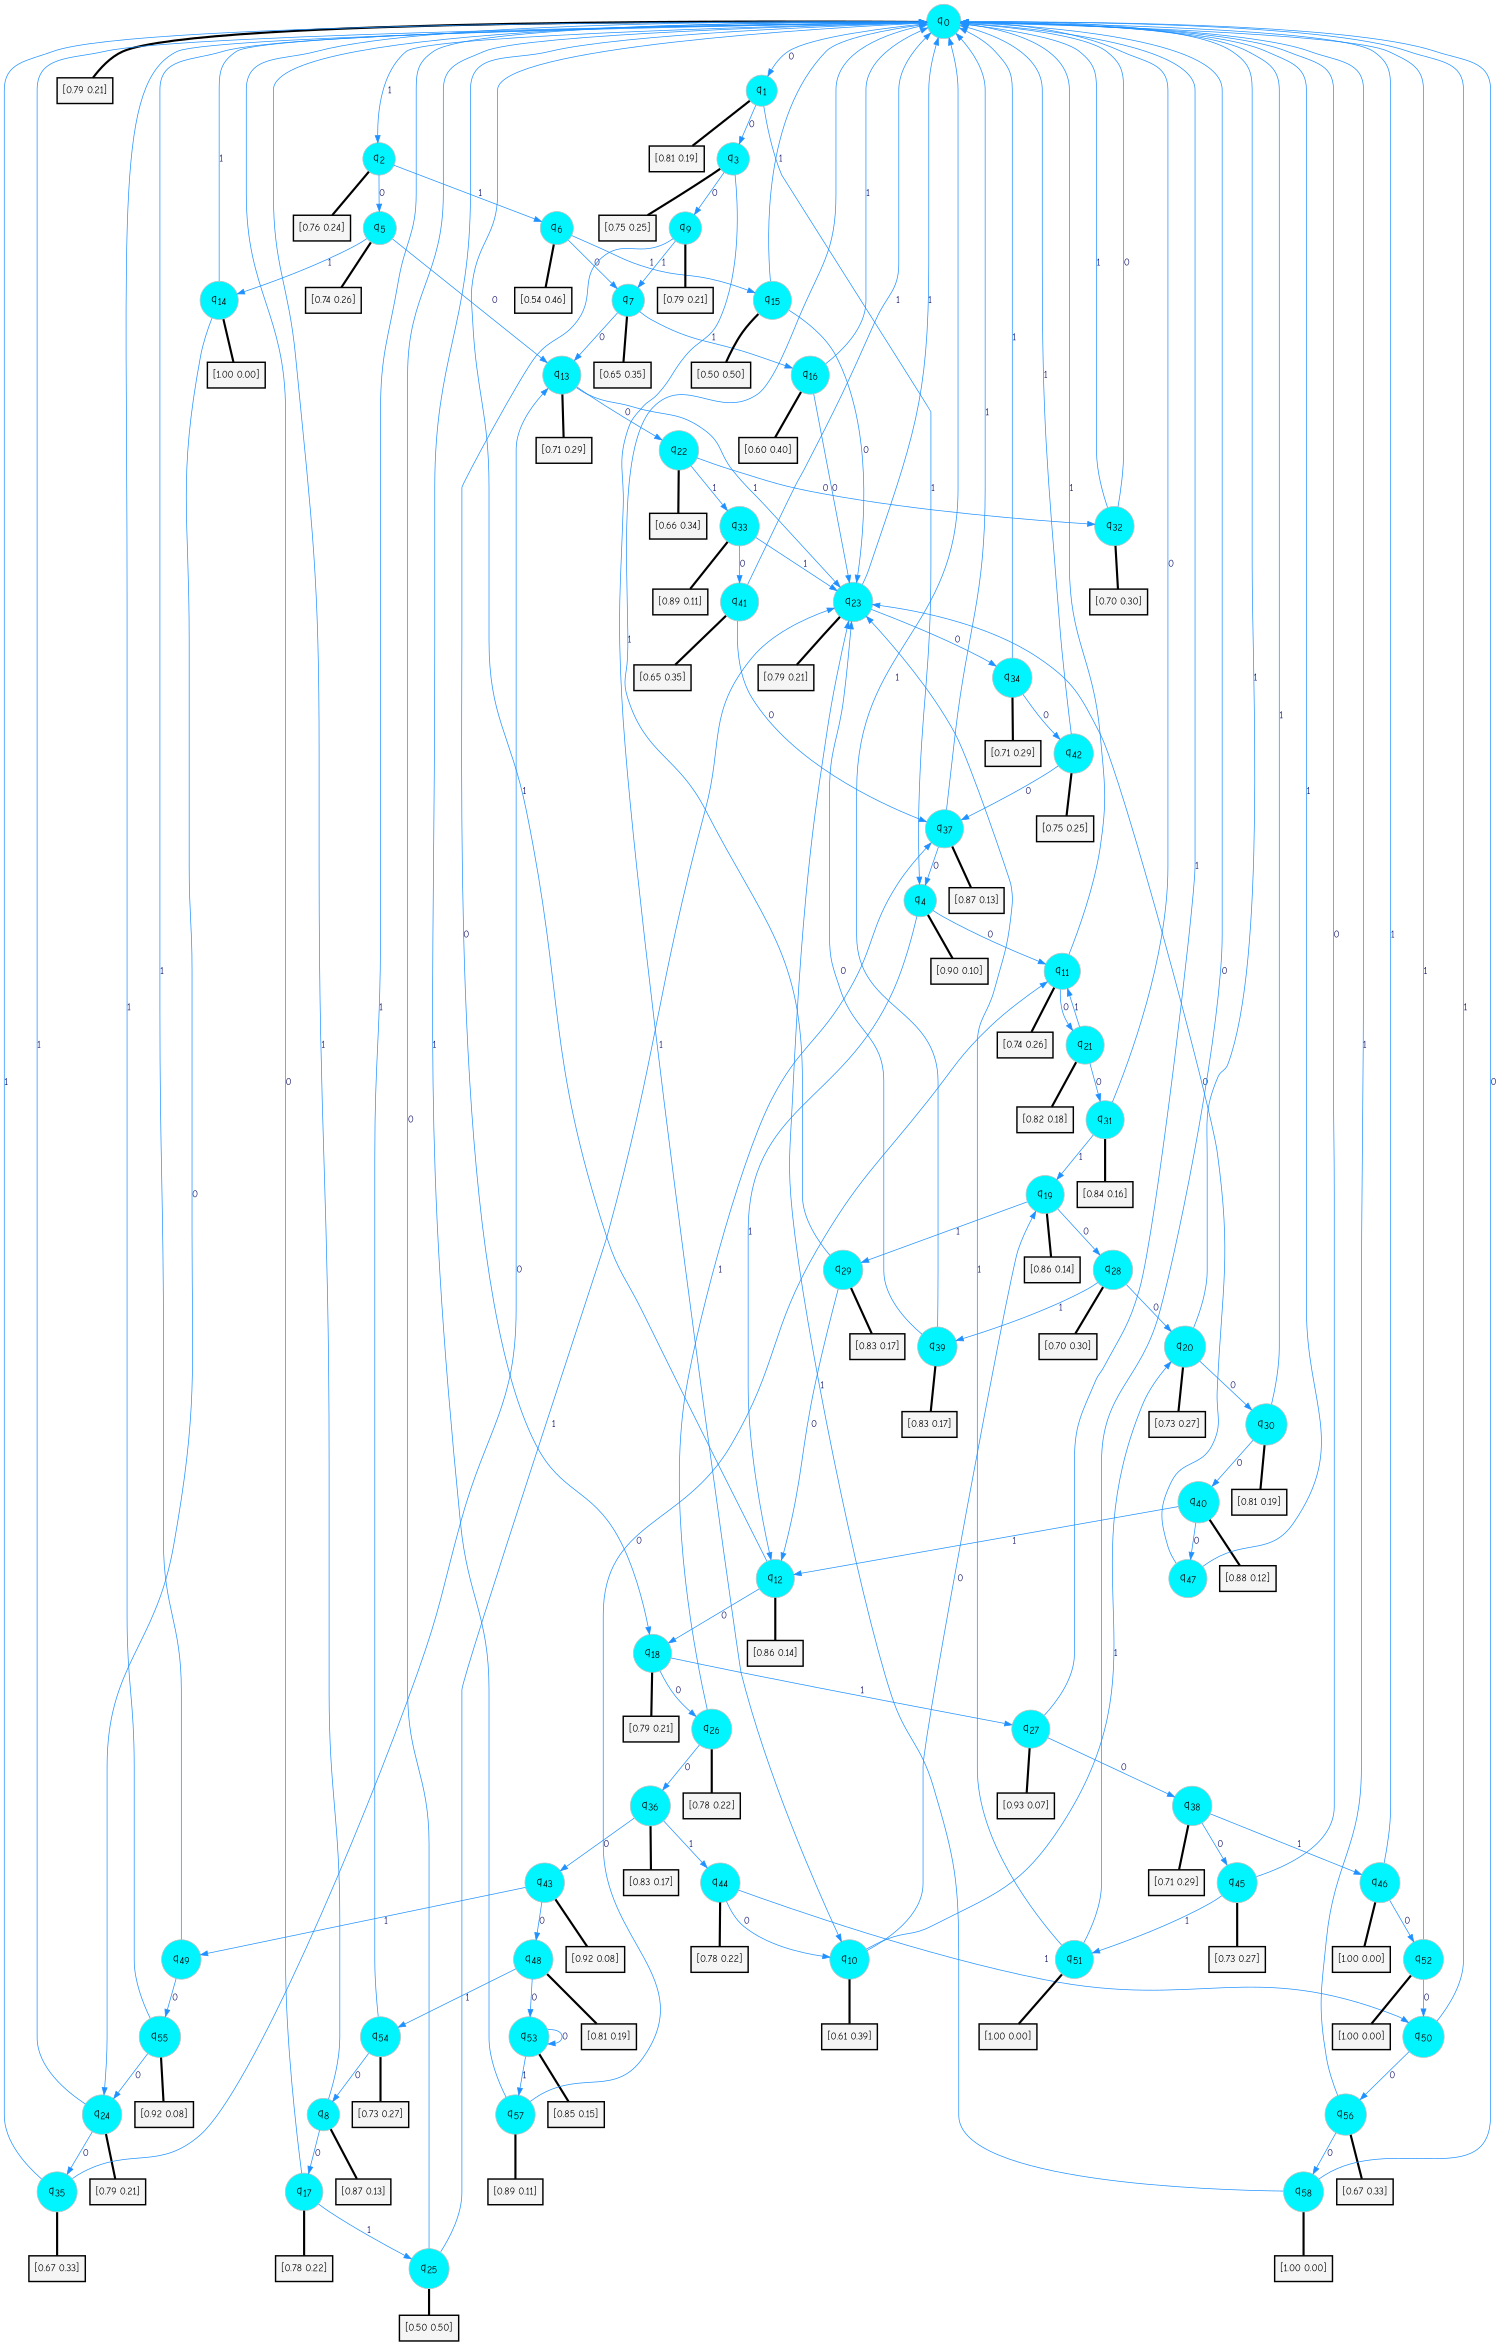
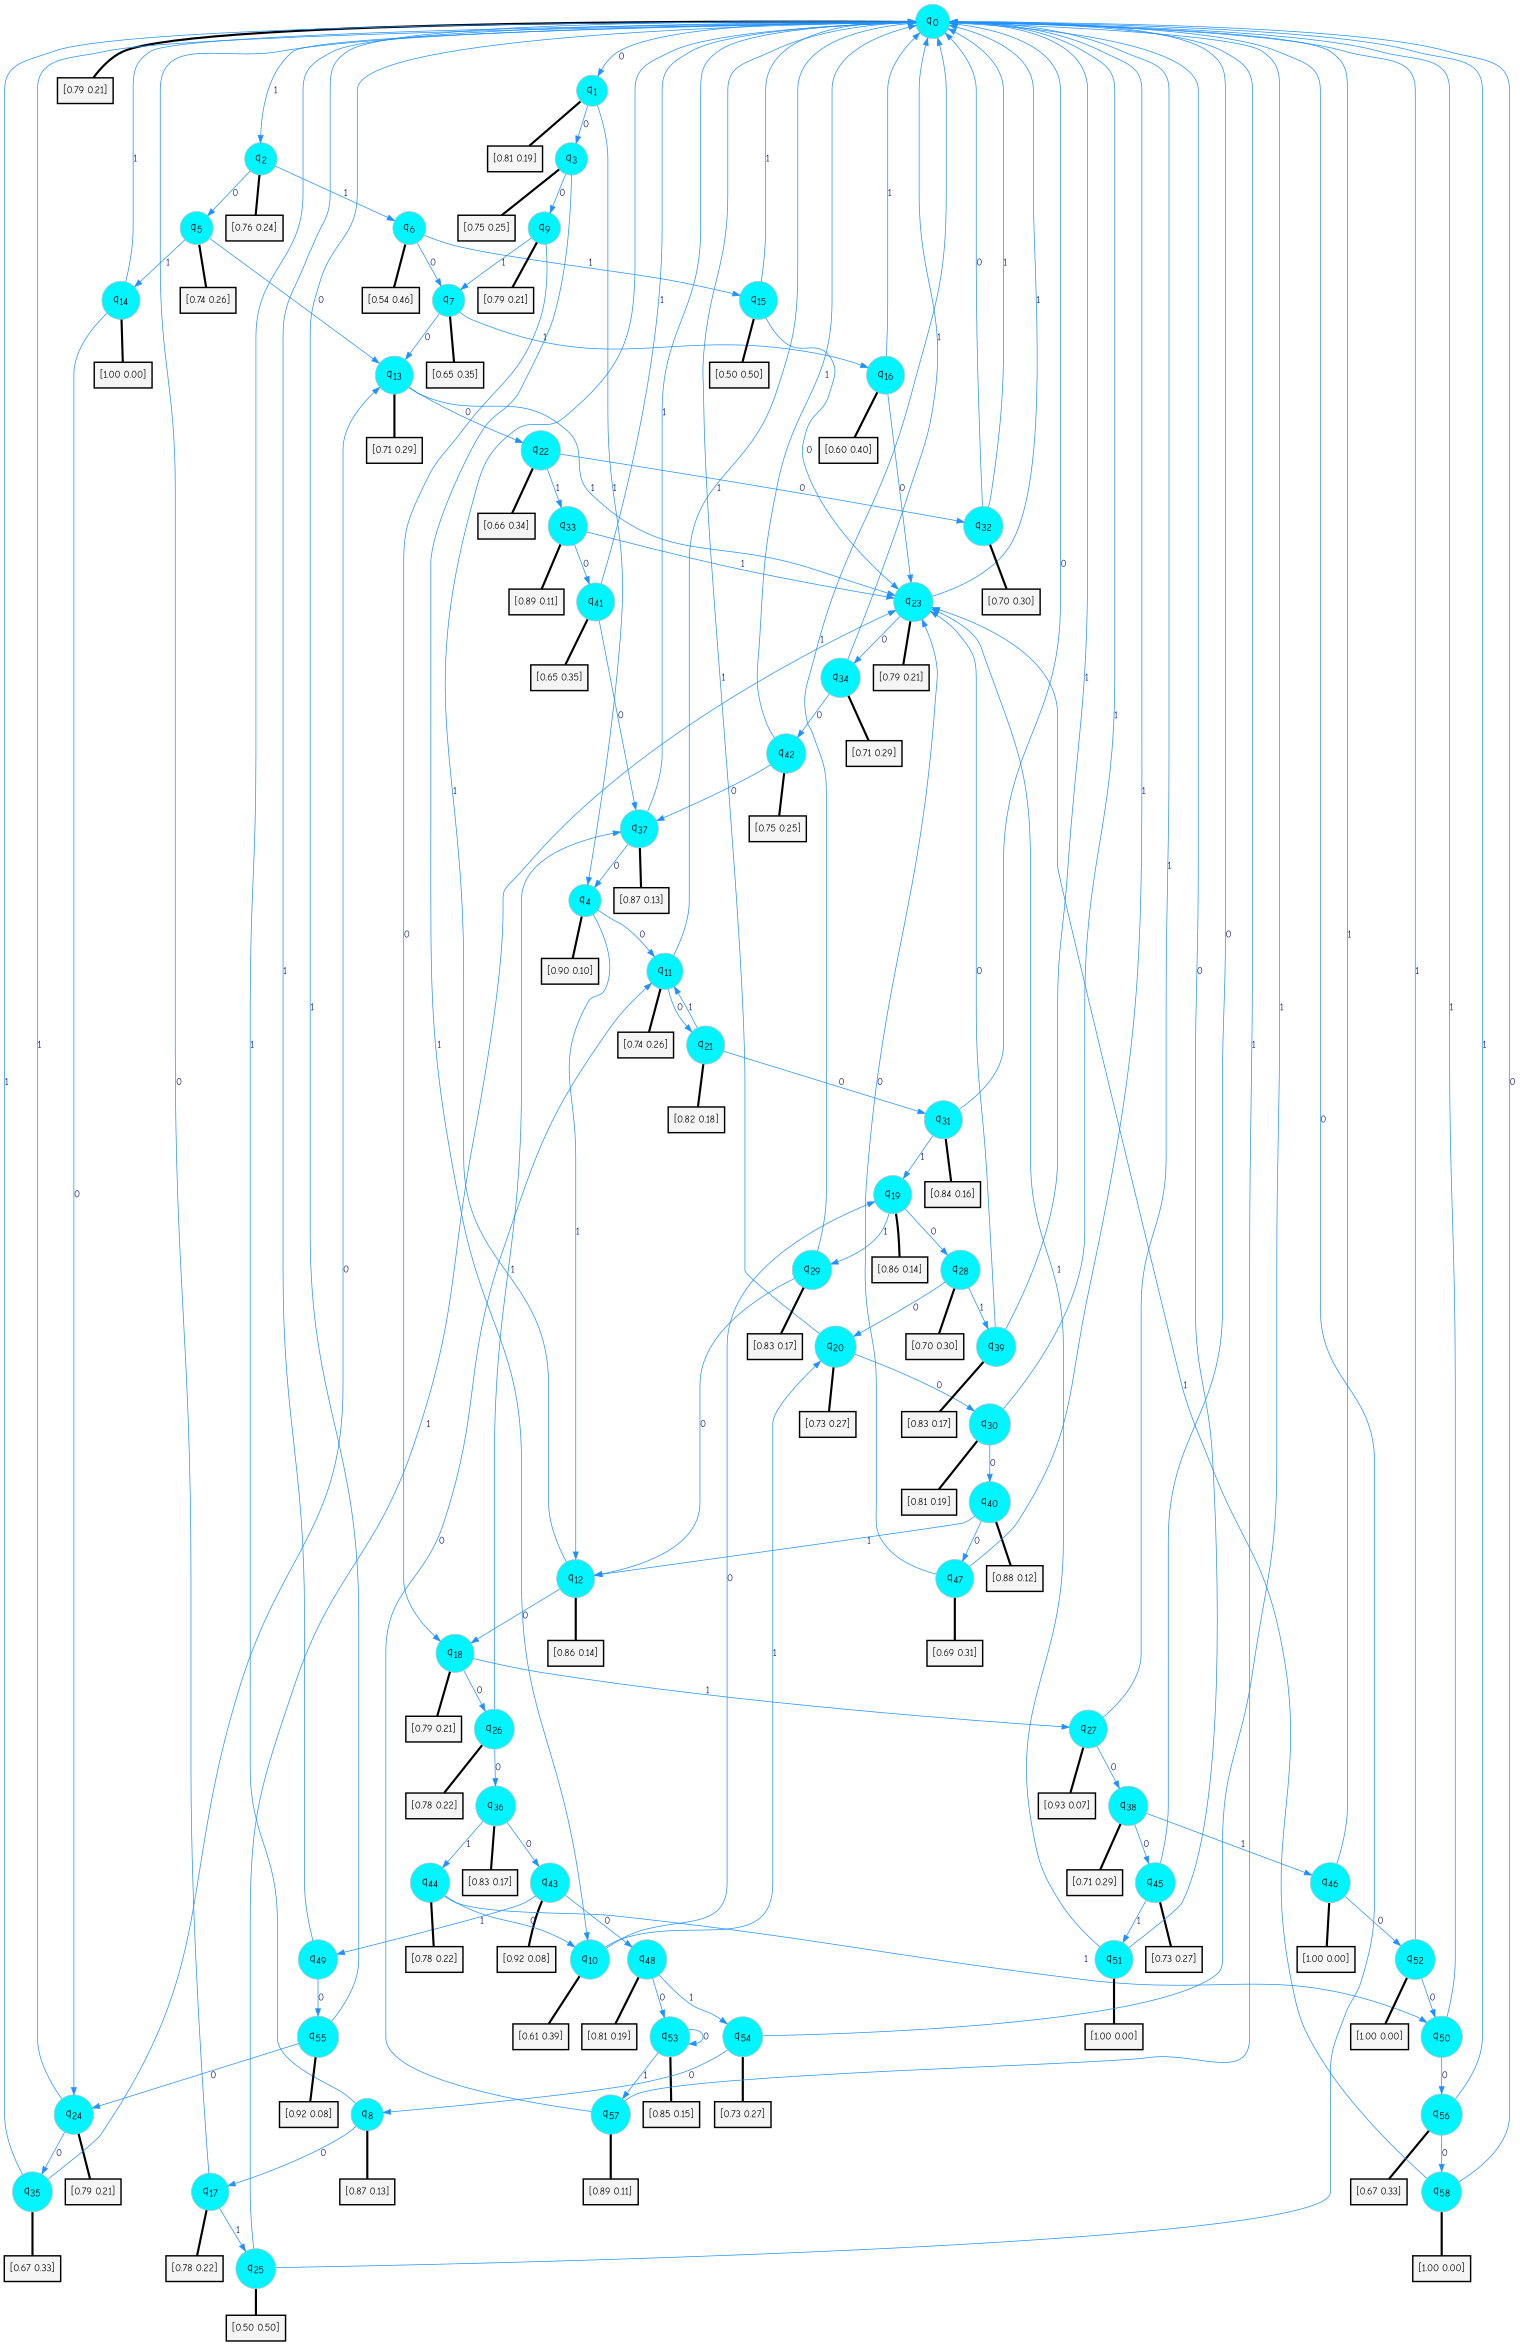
none -> (955, 1653)
